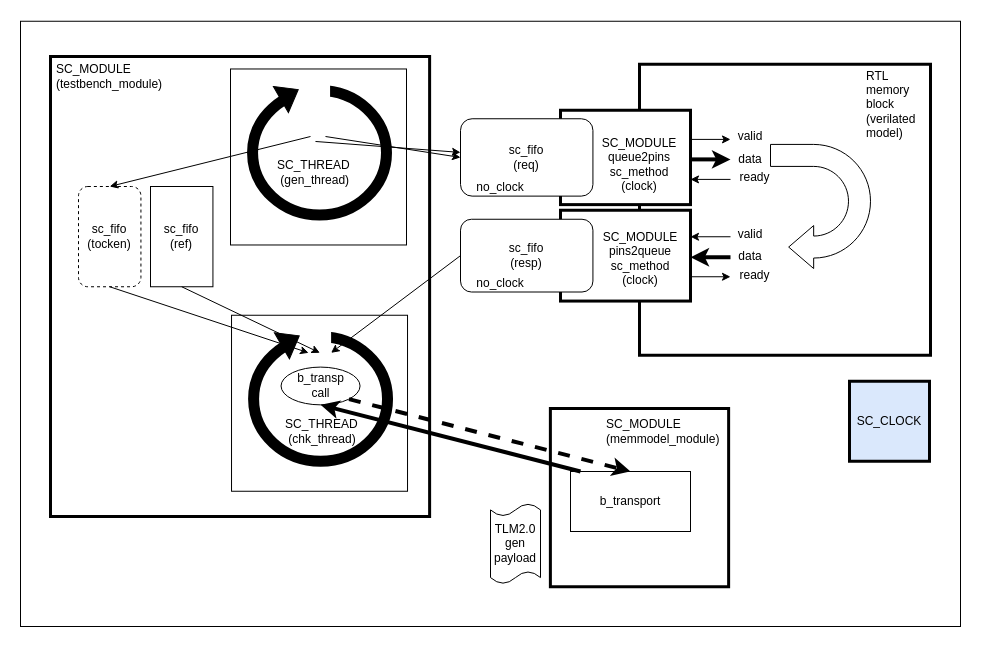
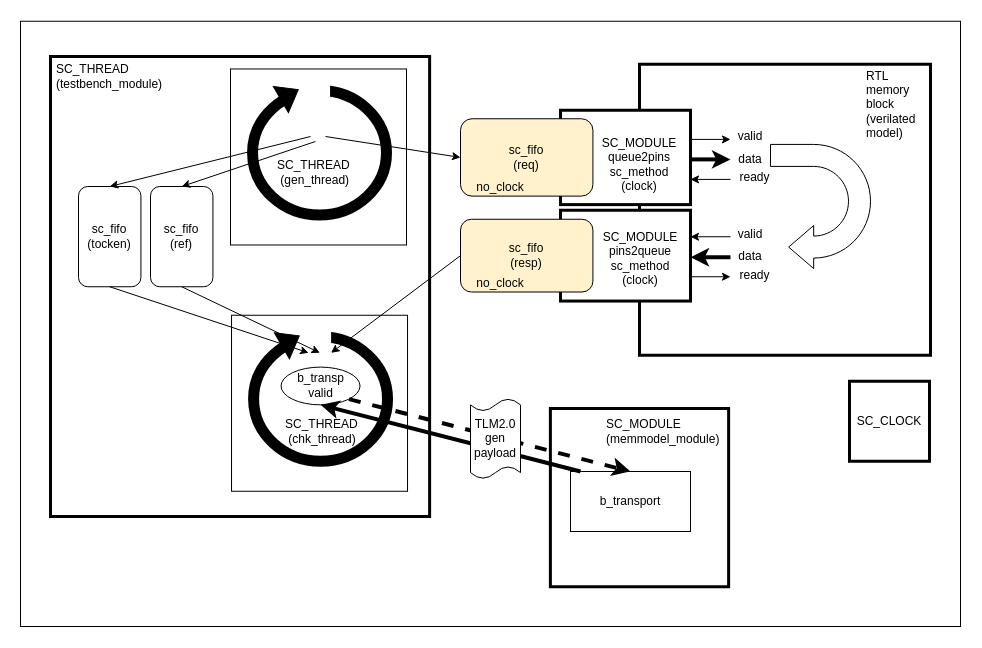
(117, 77) -> (117, 77)
(348, 144) -> (218, 174)
(527, 157) -> (527, 157)
(110, 237) -> (110, 237)
(182, 237) -> (182, 237)
(527, 256) -> (527, 256)
(321, 386) -> (321, 386)
(890, 421) -> (890, 421)
(516, 544) -> (496, 439)
